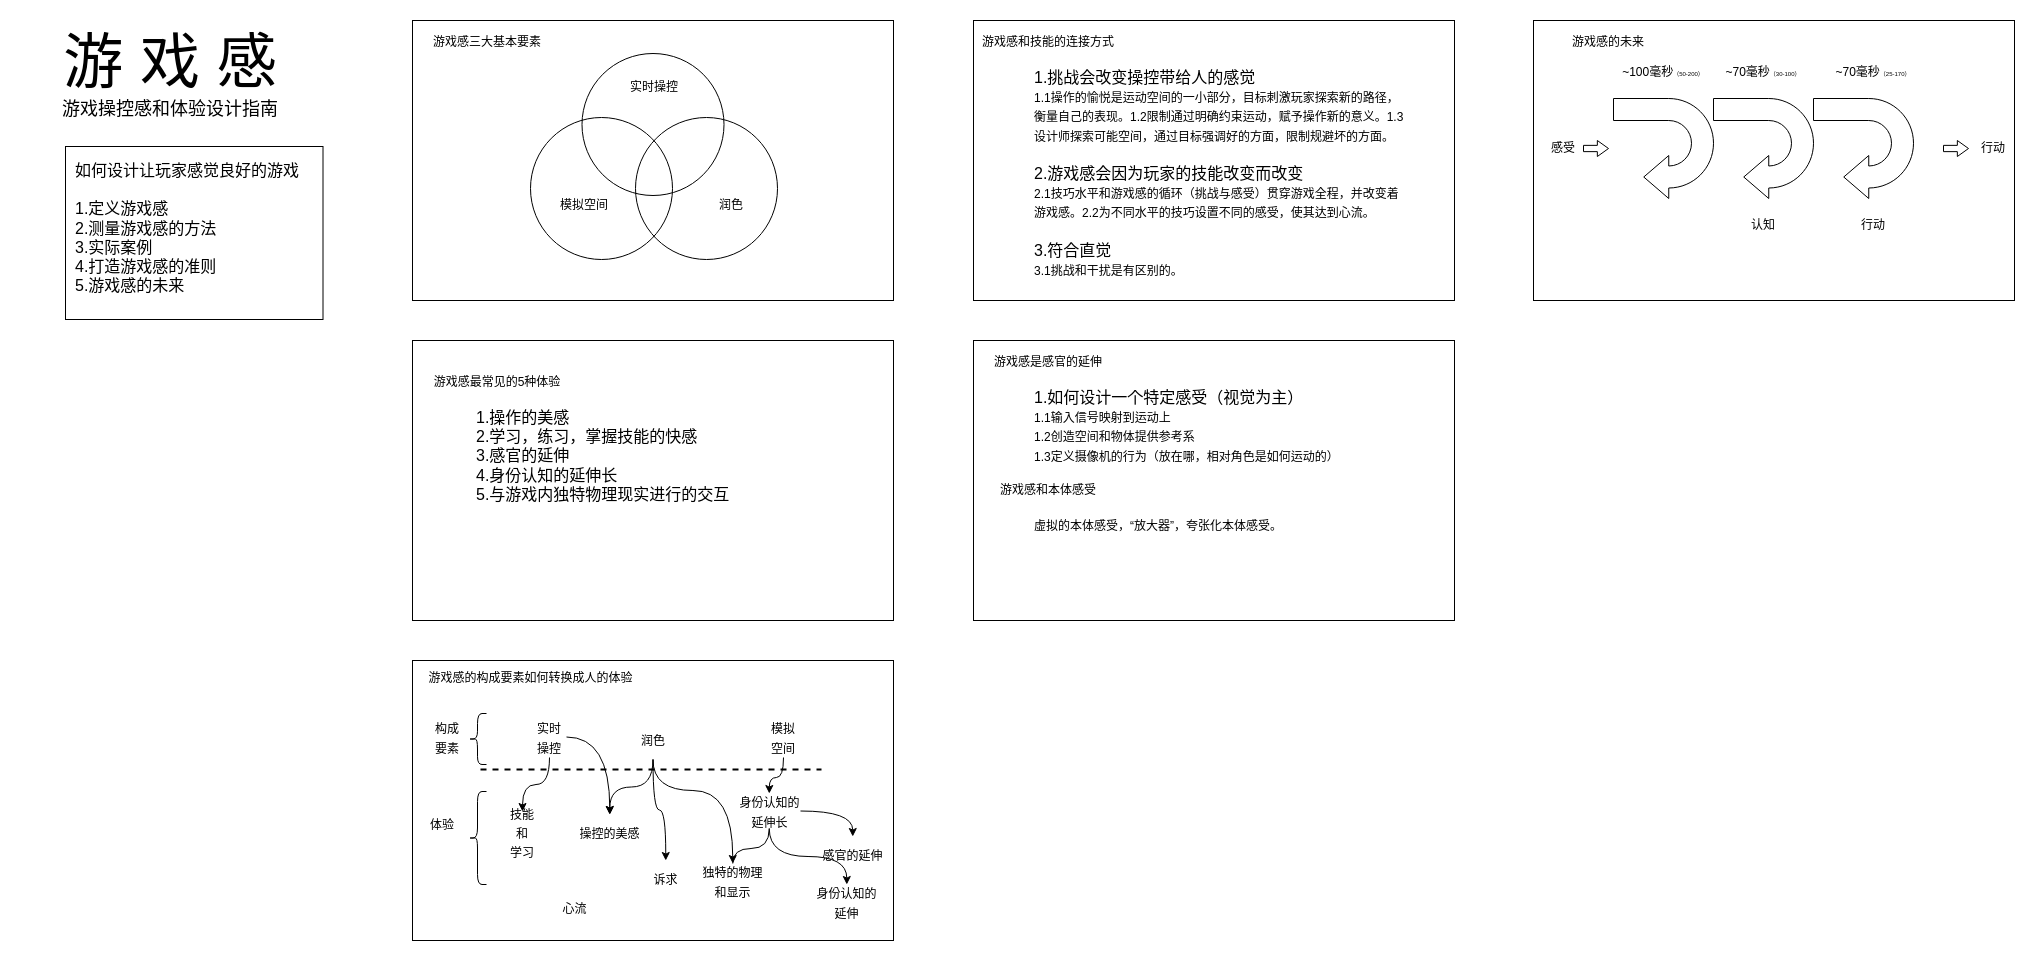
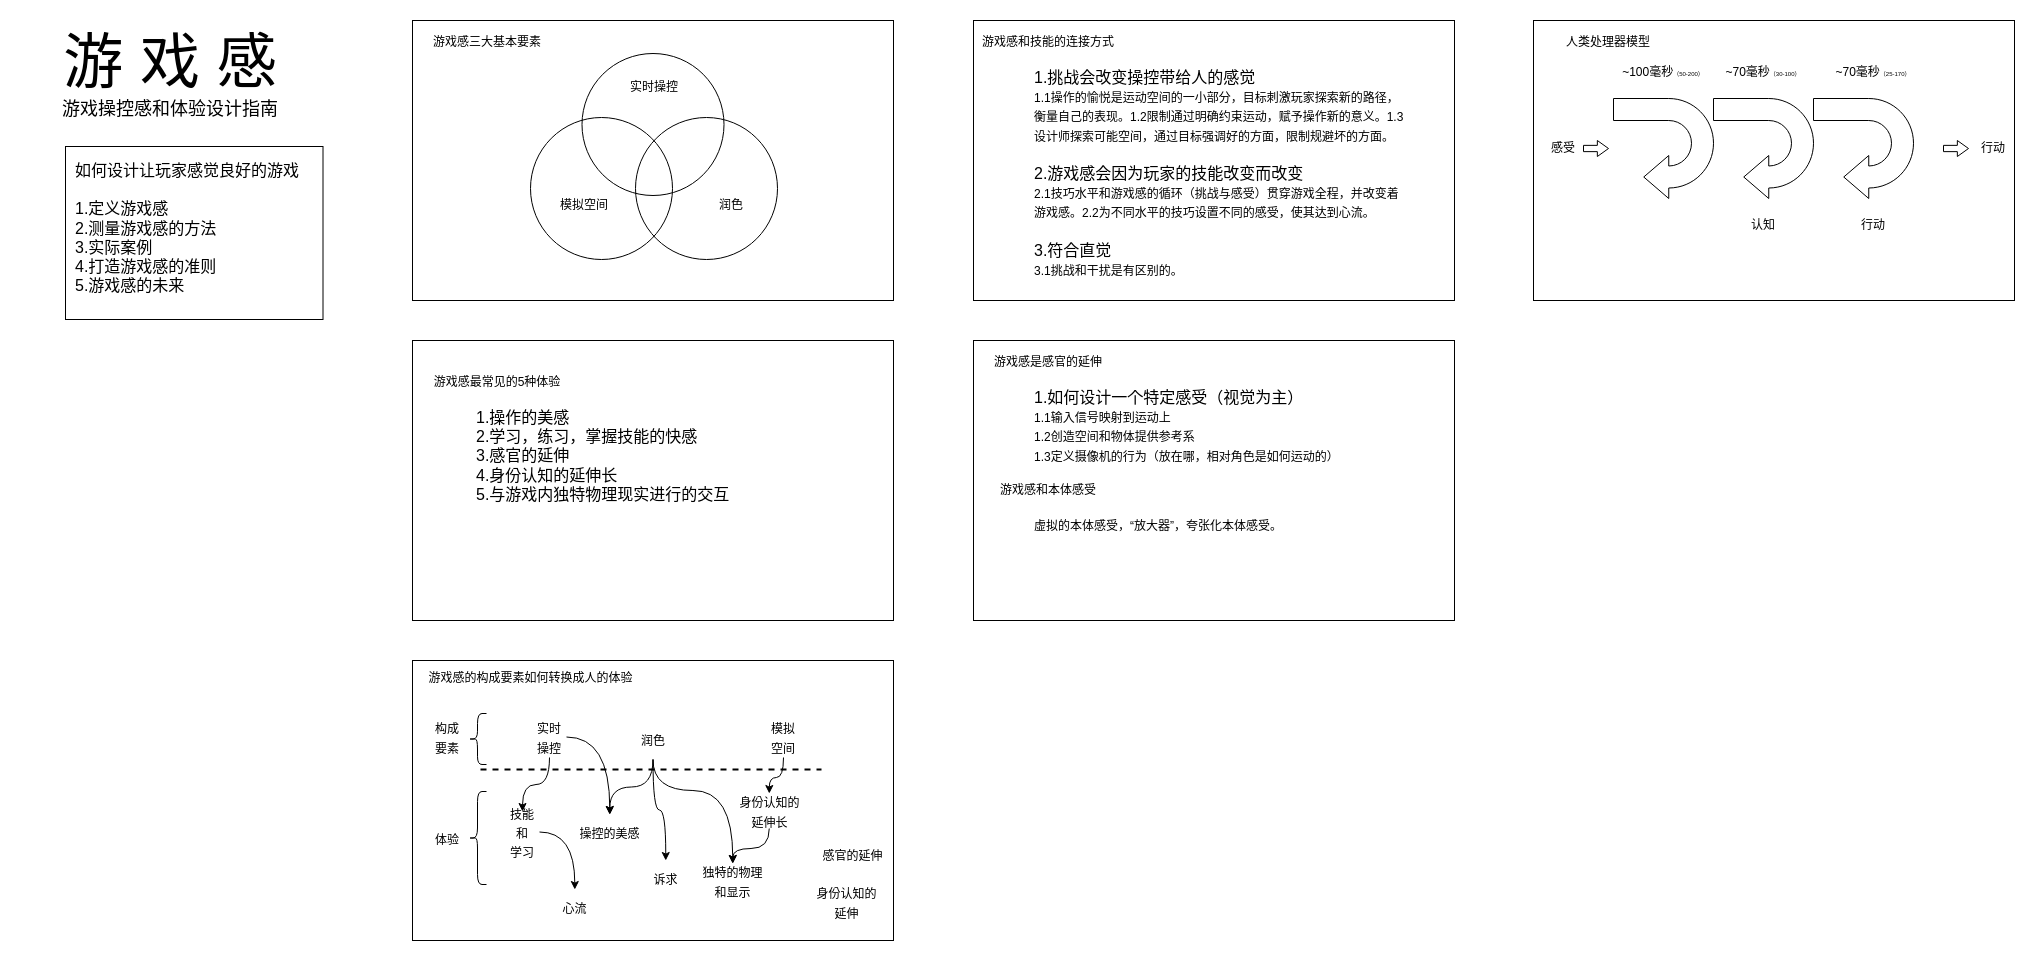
(1609, 43) -> (1609, 43)
(831, 813) -> none
(443, 823) -> (448, 838)
none -> (568, 849)
(737, 852) -> (738, 850)
(808, 857) -> none
